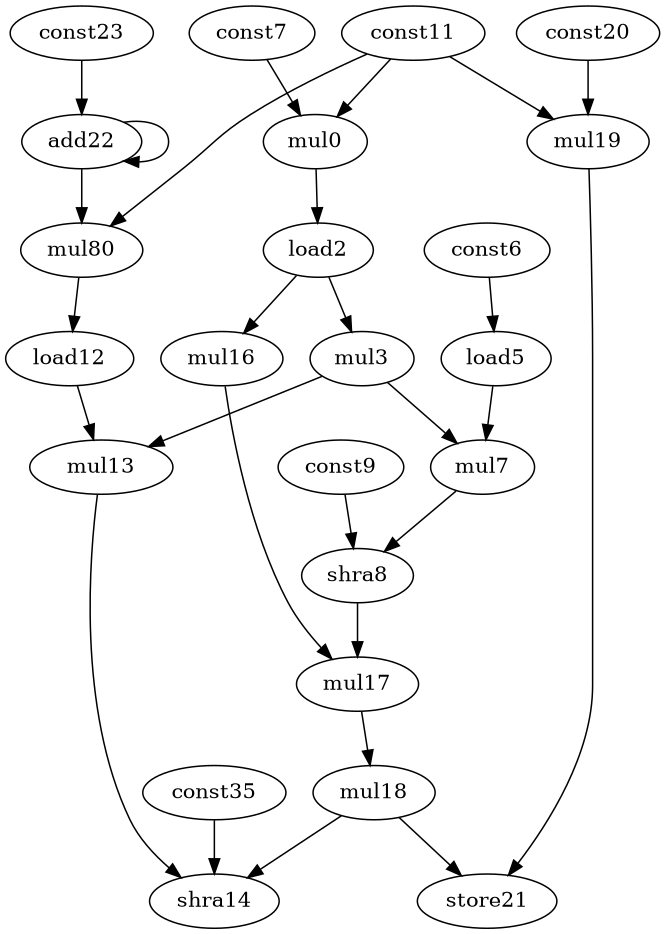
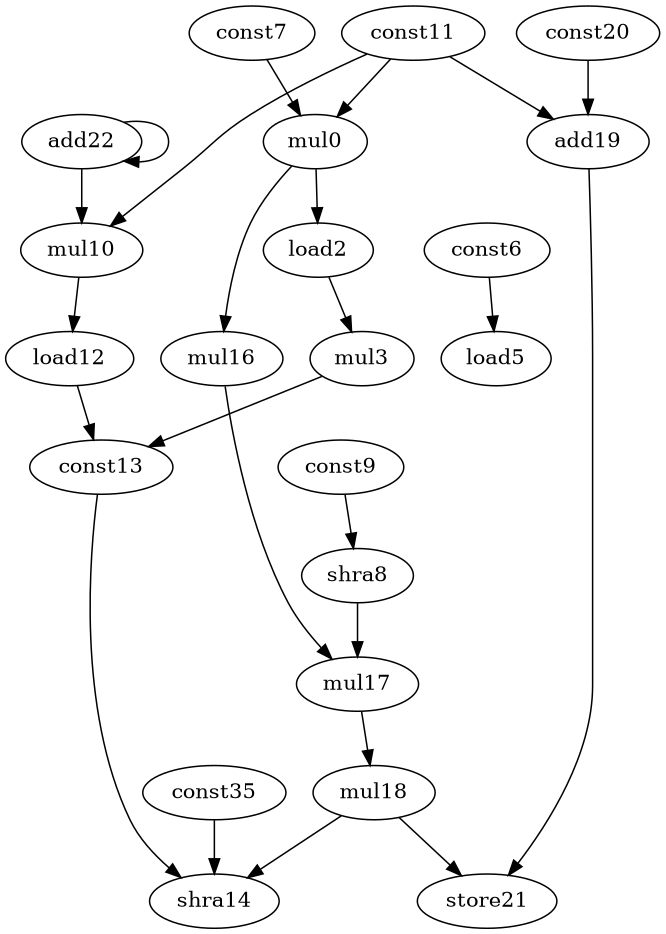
(82, 33) -> none
(588, 142) -> (588, 142)
(82, 250) -> (82, 250)
(275, 299) -> (245, 235)
(101, 467) -> (101, 467)
(483, 467) -> none
